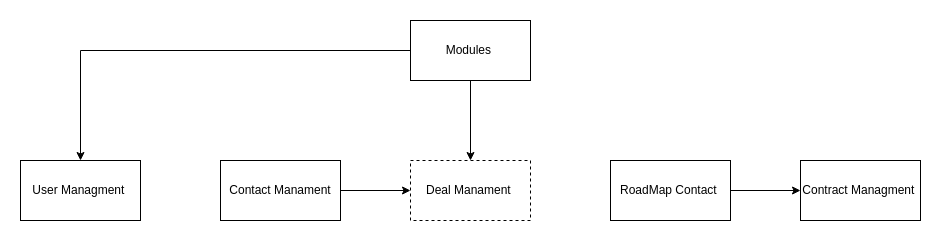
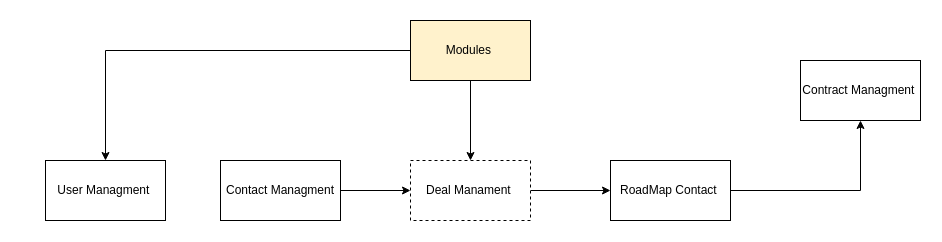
(471, 51) -> (471, 51)
(81, 191) -> (106, 191)
(281, 191) -> (281, 191)
none -> (567, 191)
(861, 191) -> (861, 91)
